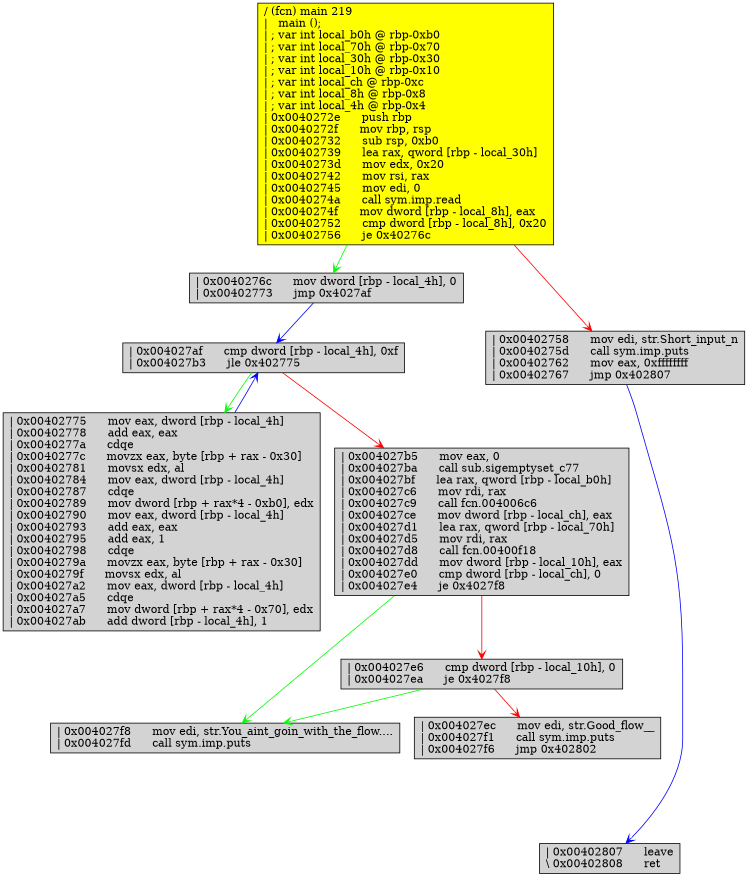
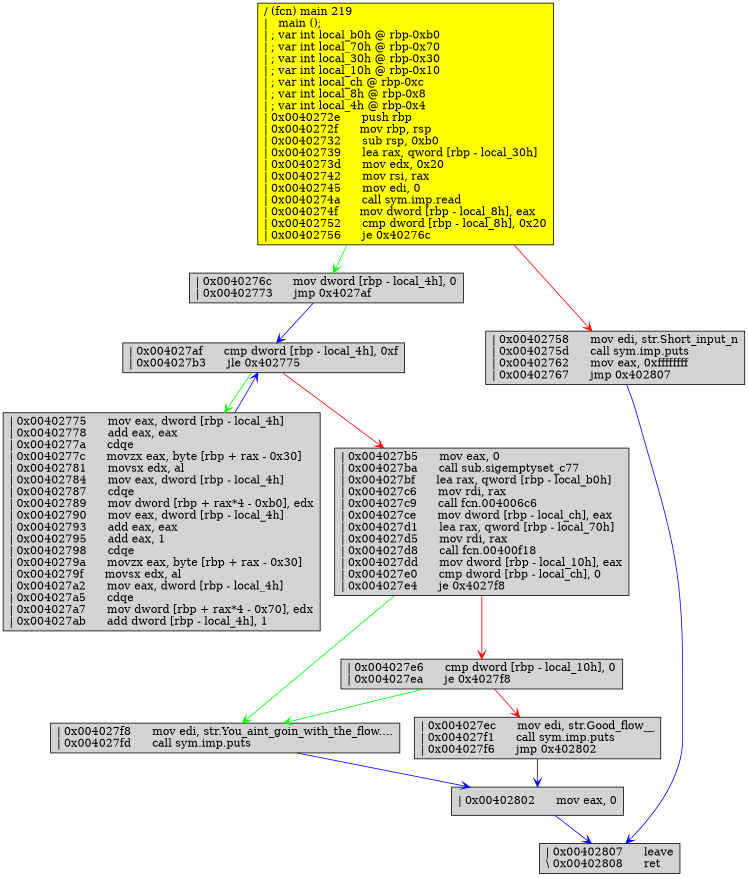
none -> (538, 801)
